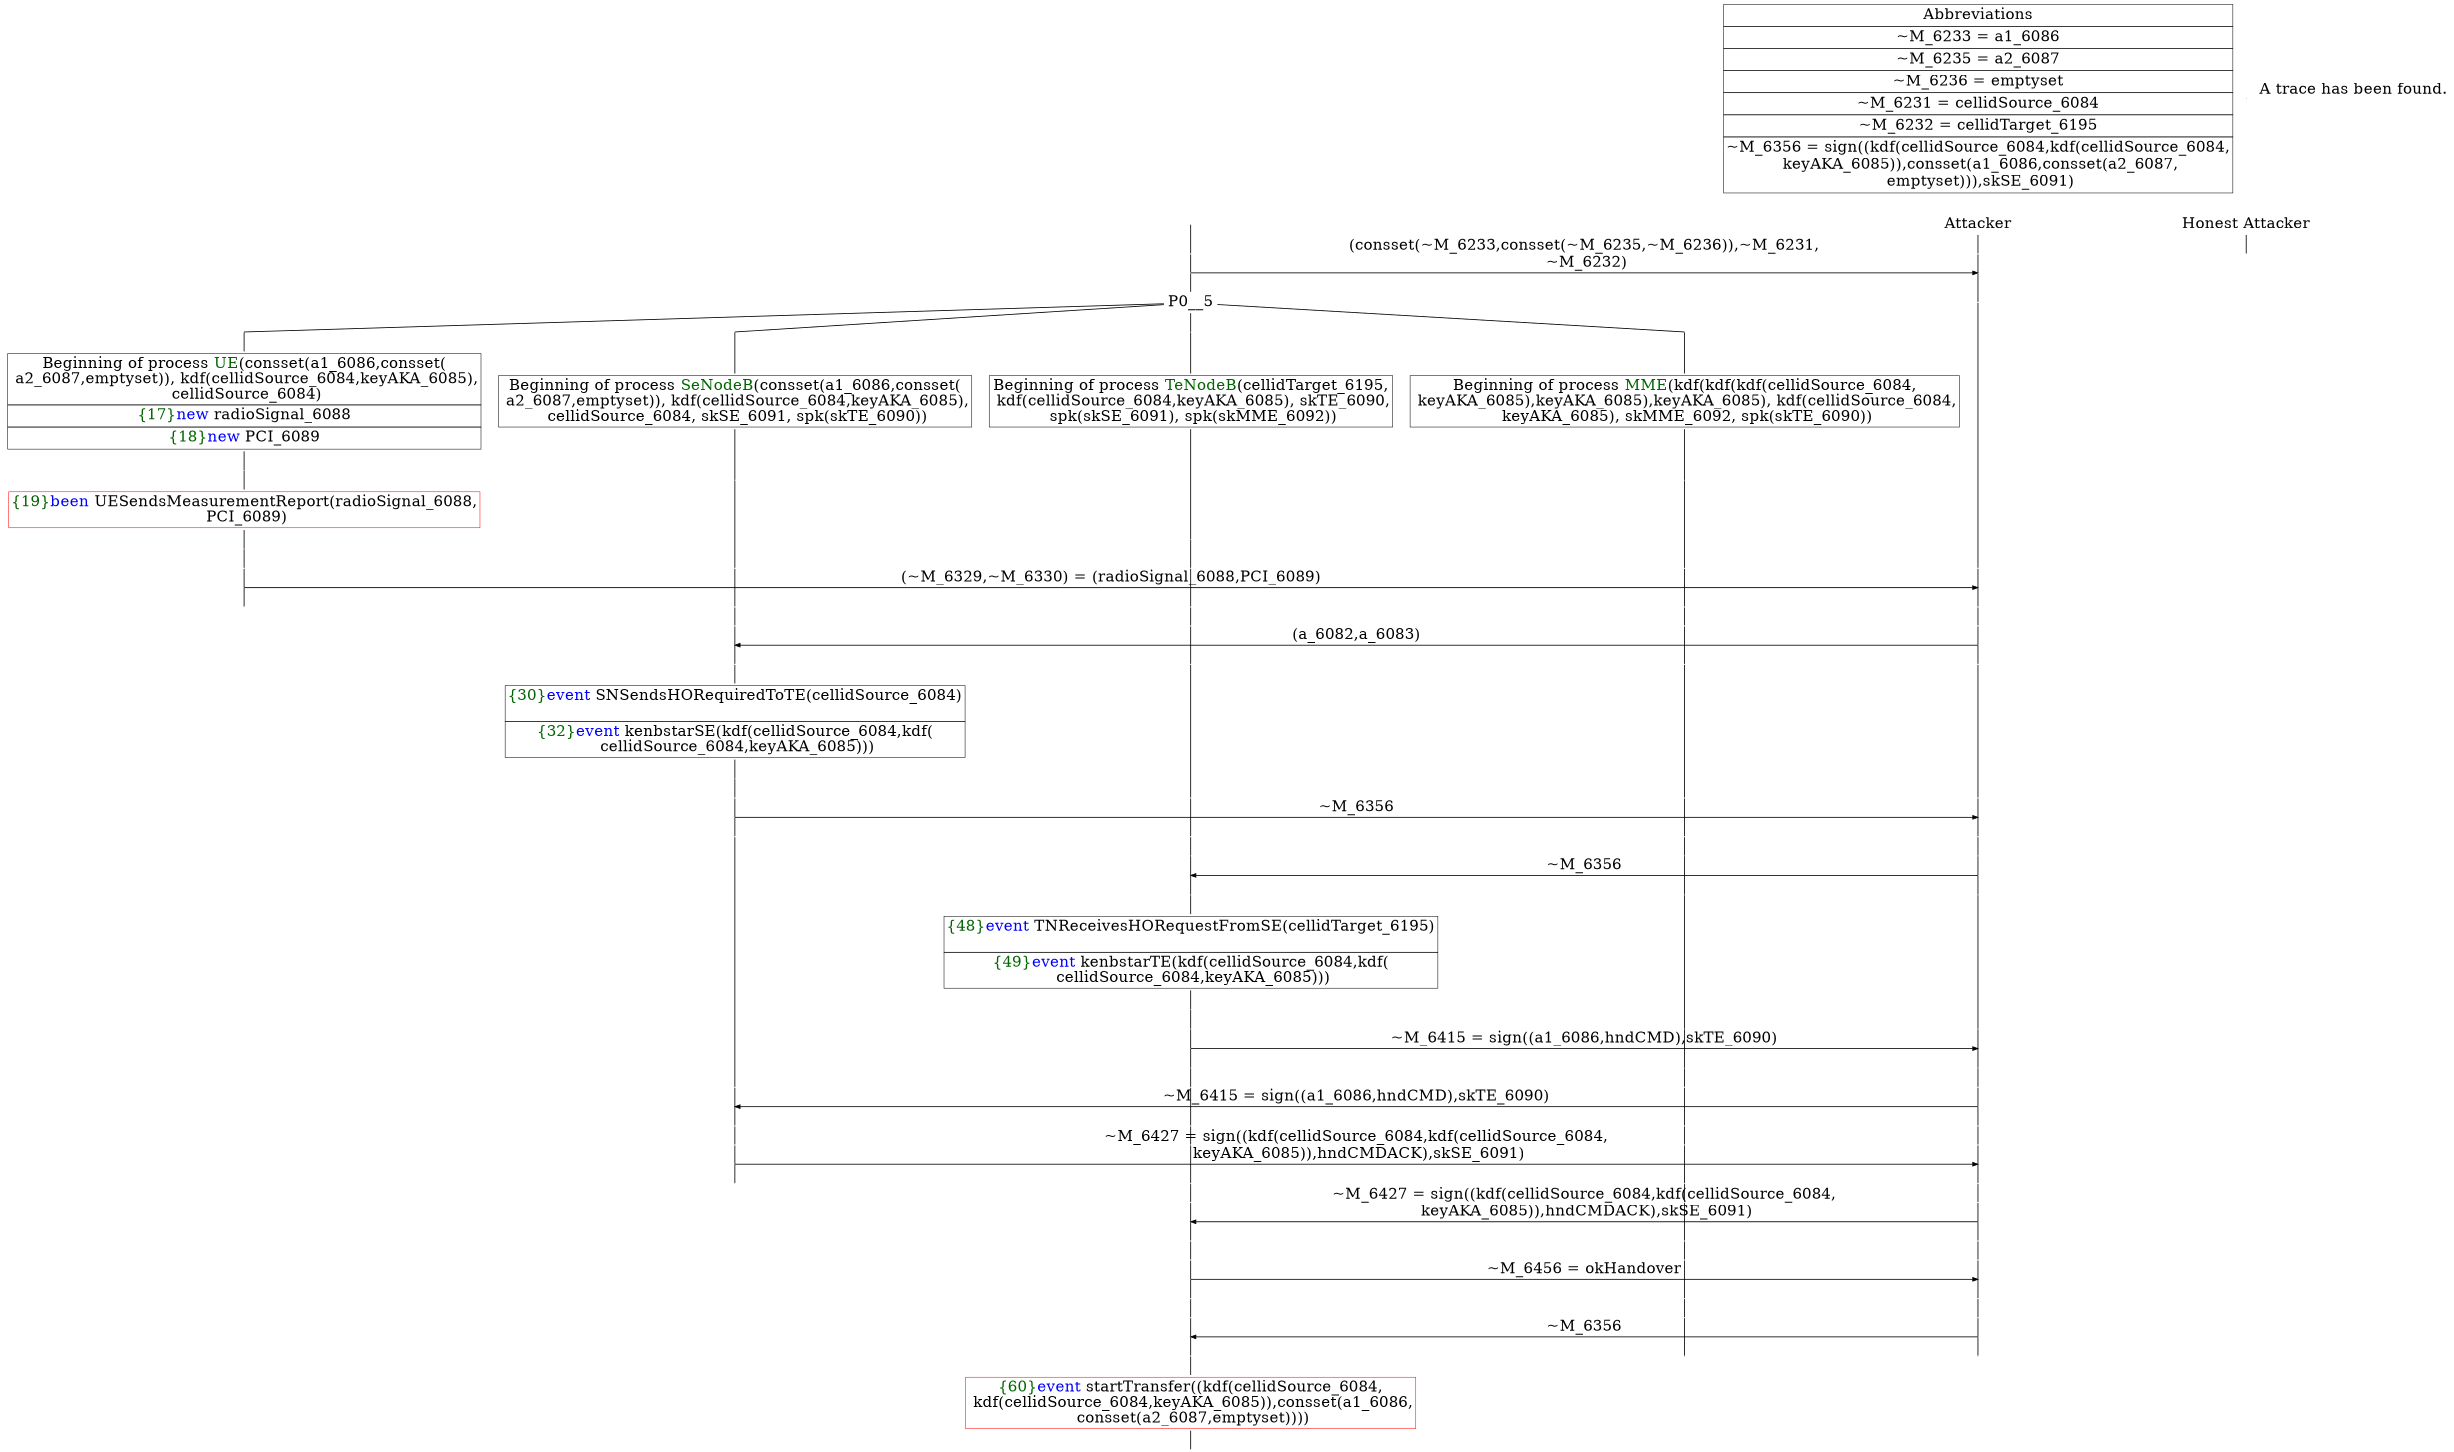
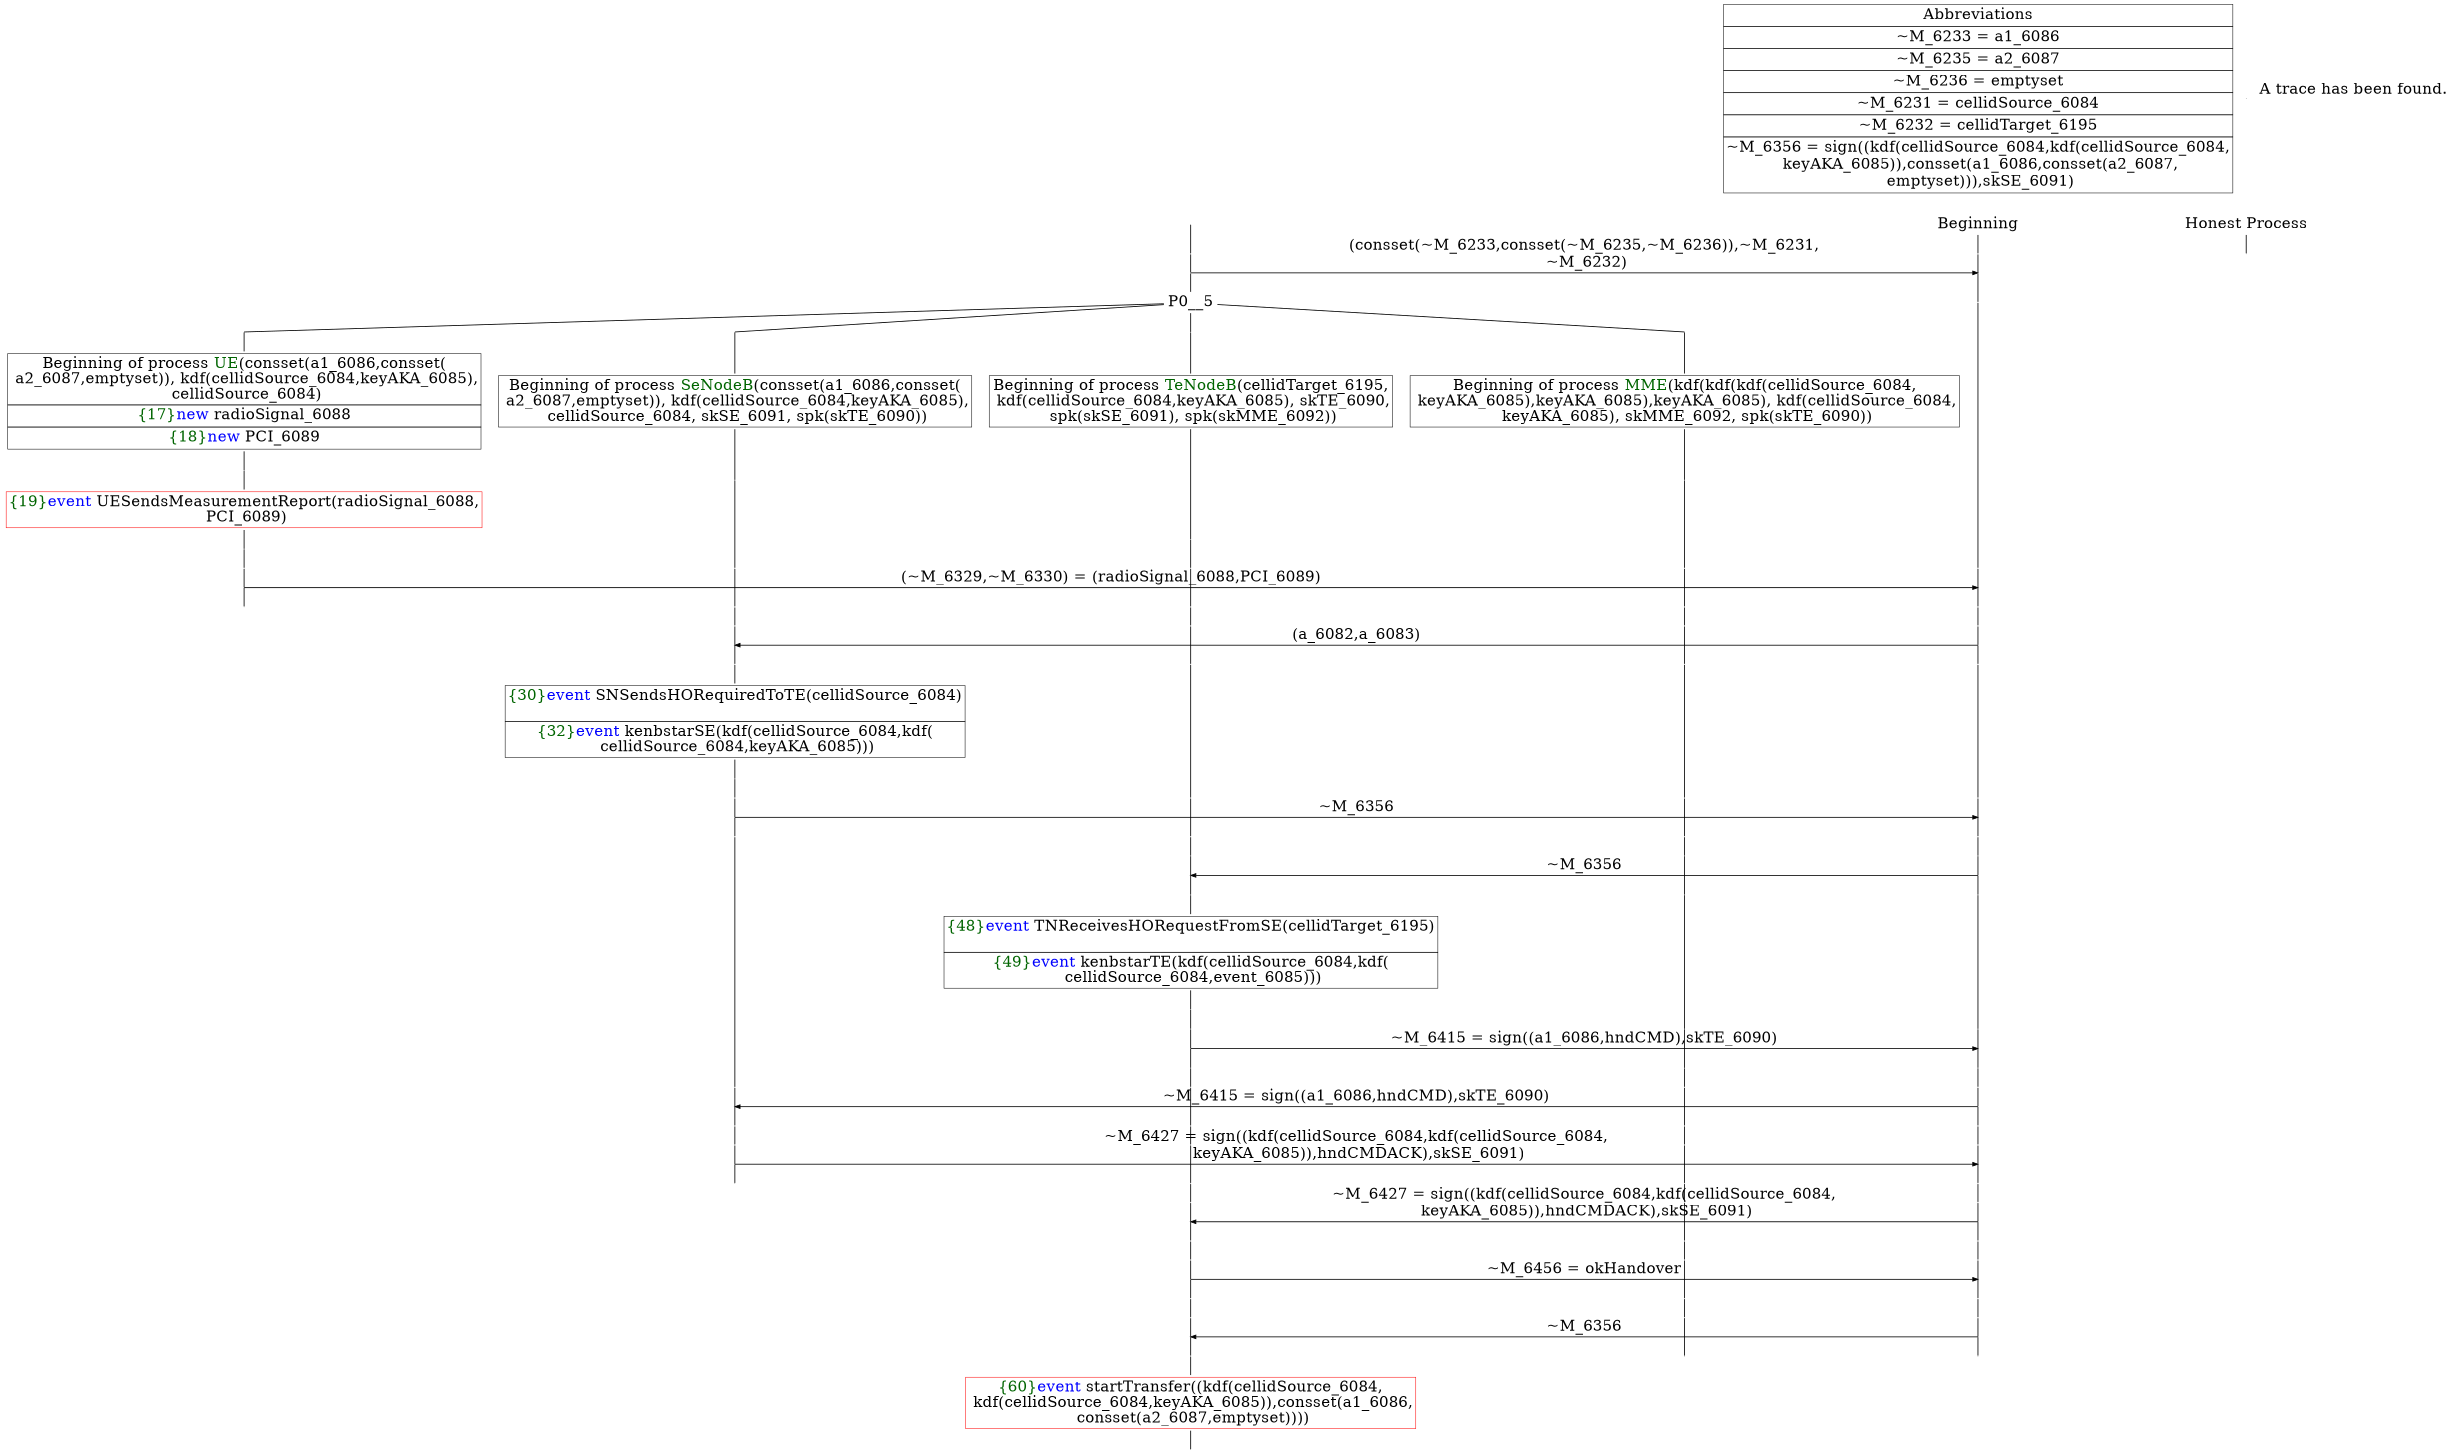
(1978, 224) -> (1978, 224)
(2246, 224) -> (2246, 224)
(70, 502) -> (70, 502)
(1191, 977) -> (1191, 977)
